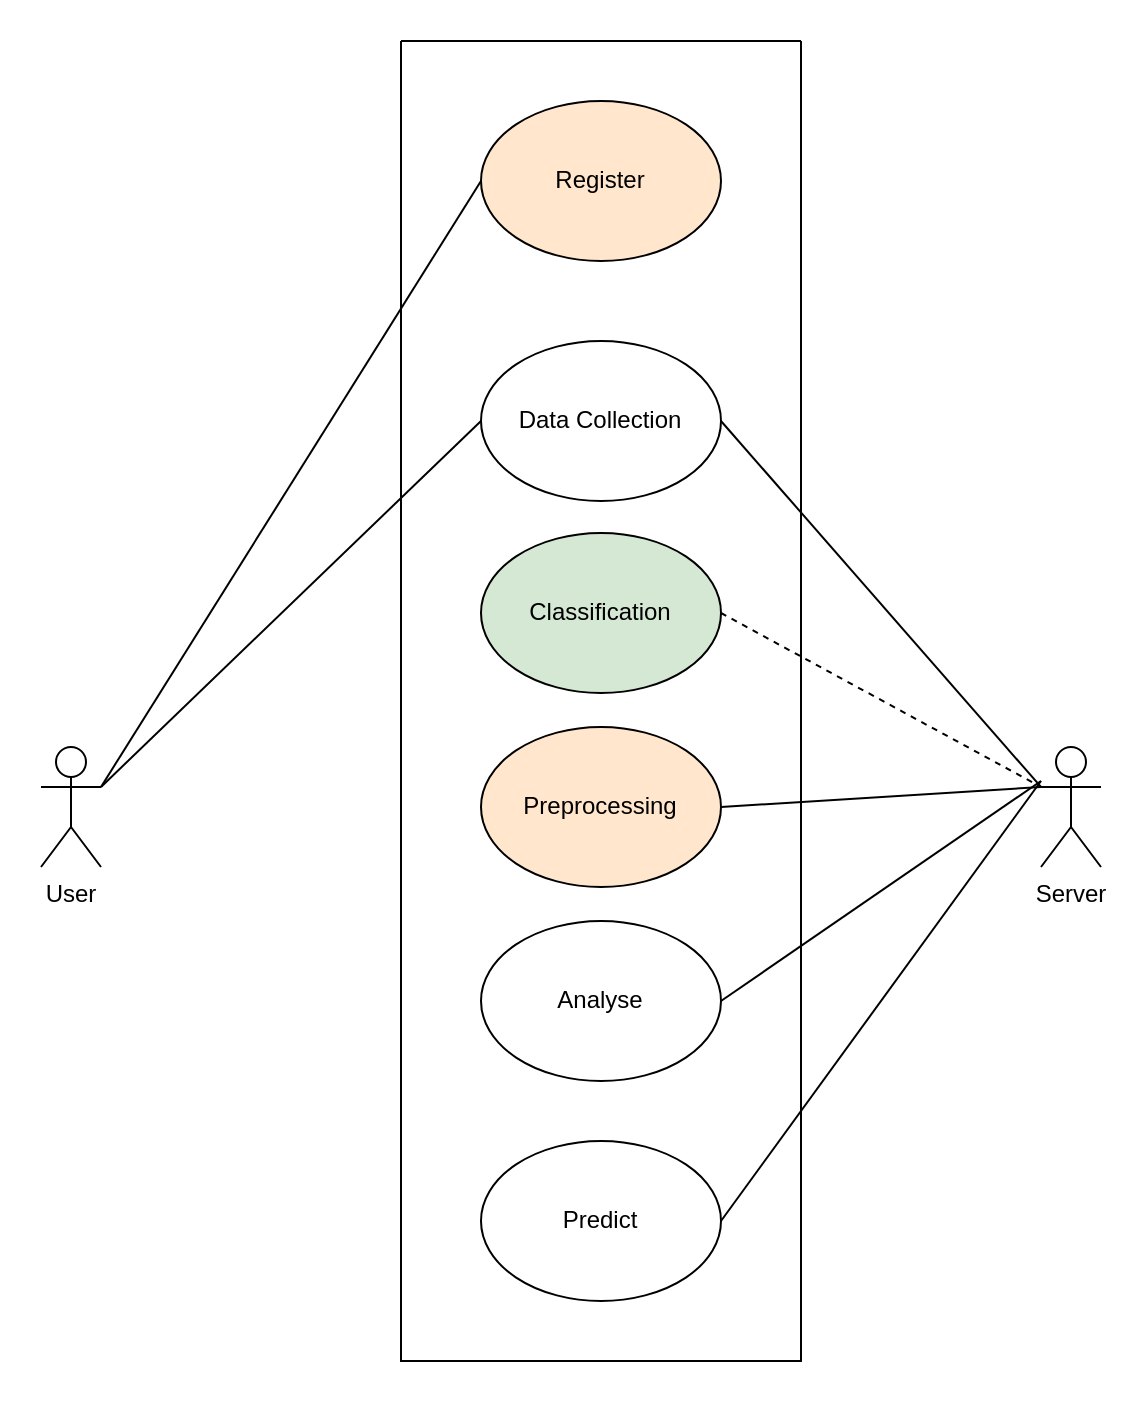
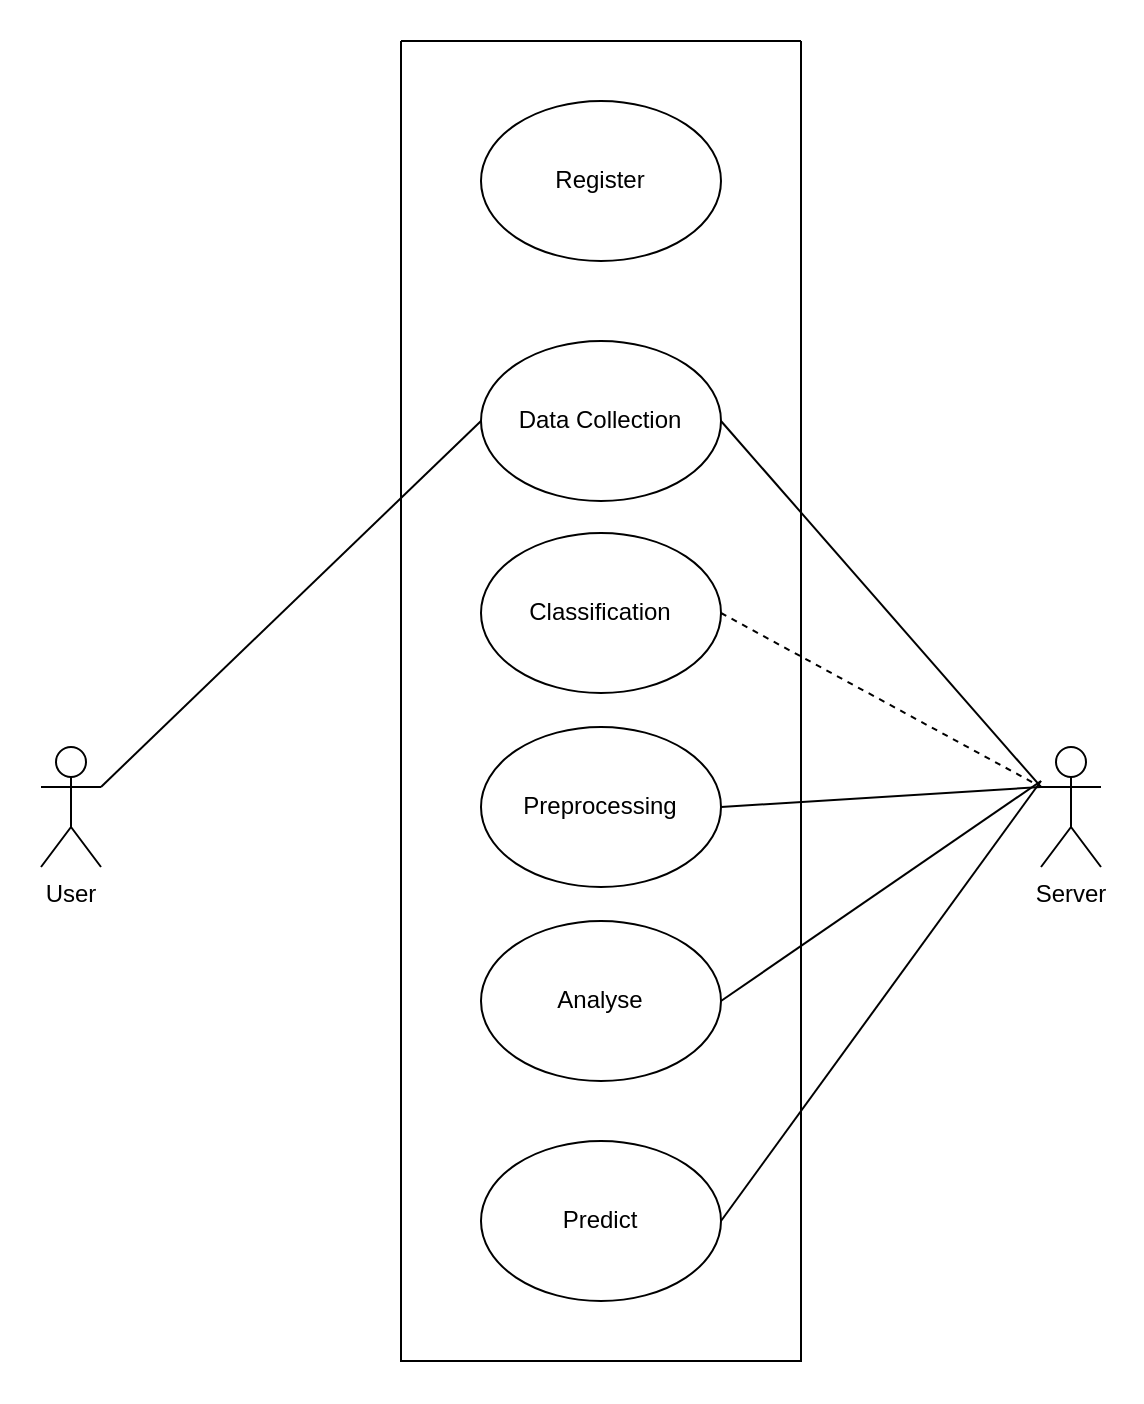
(601, 181) -> (601, 181)
(253, 545) -> none
(601, 613) -> (601, 613)
(601, 807) -> (601, 807)
